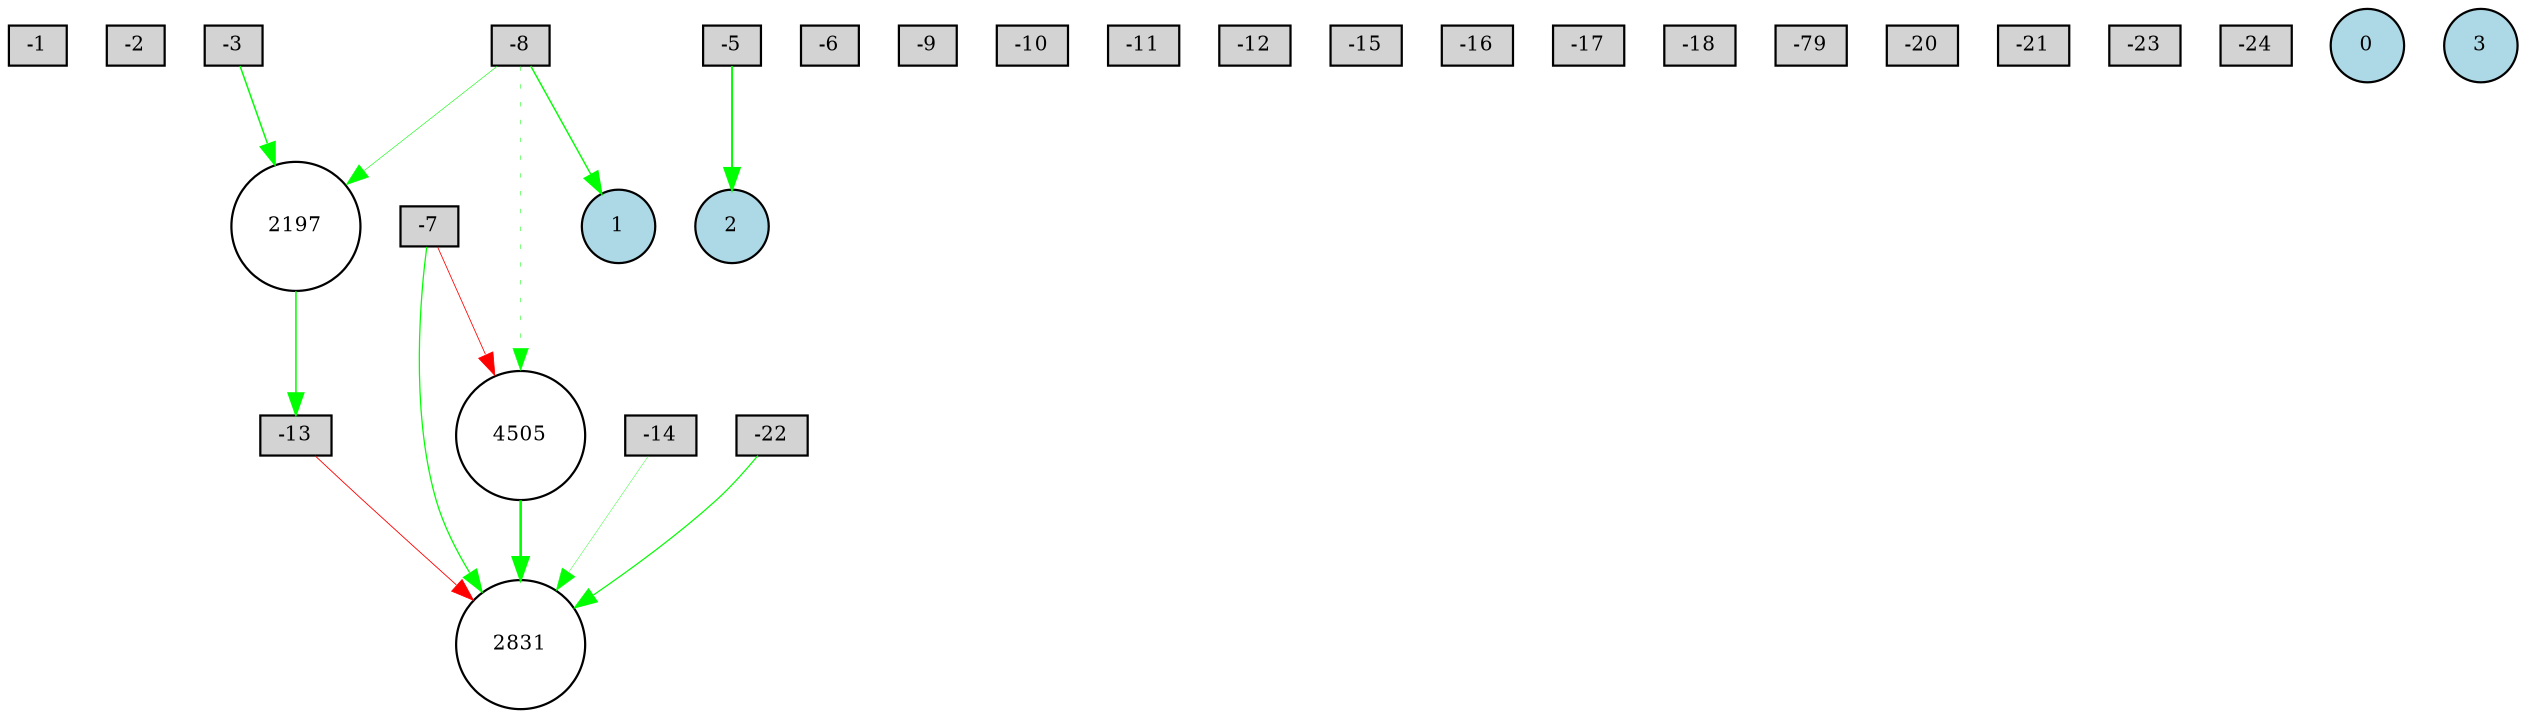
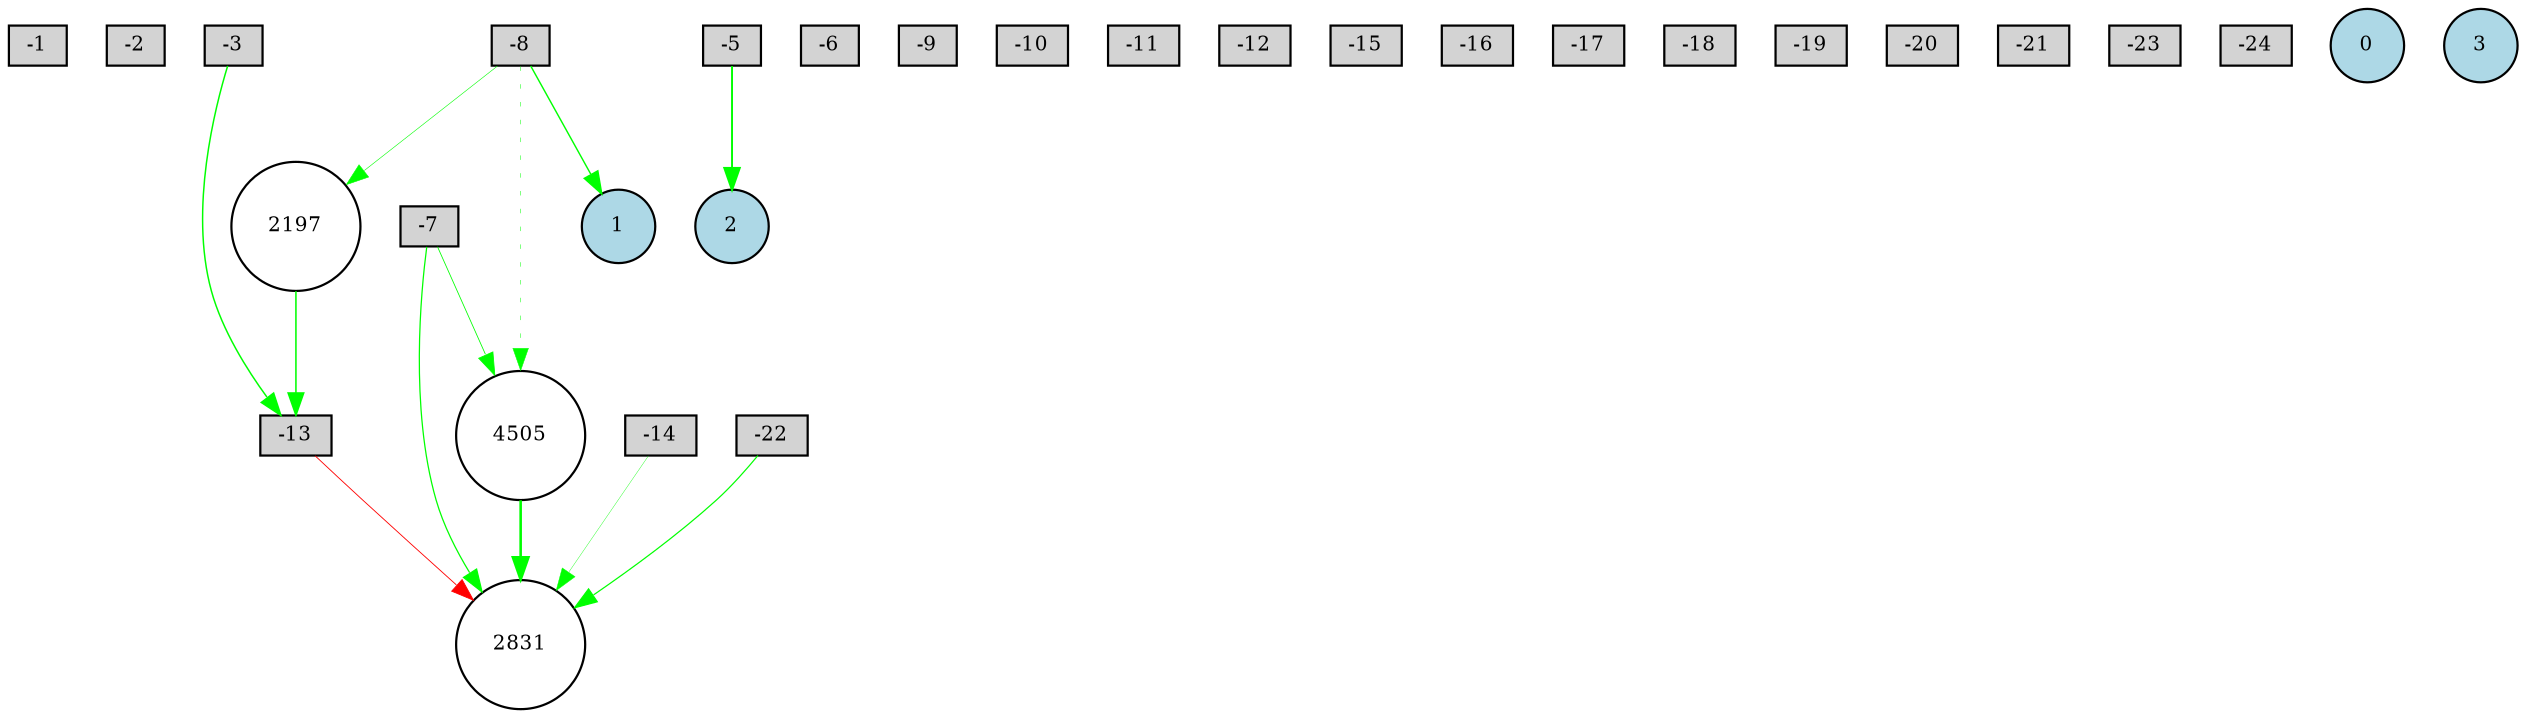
(1811, 46) -> (1811, 46)
(254, 105) -> (203, 238)
(461, 301) -> (461, 301)
